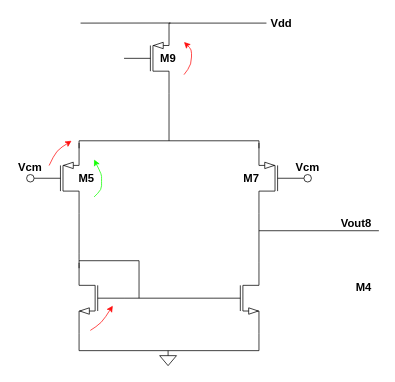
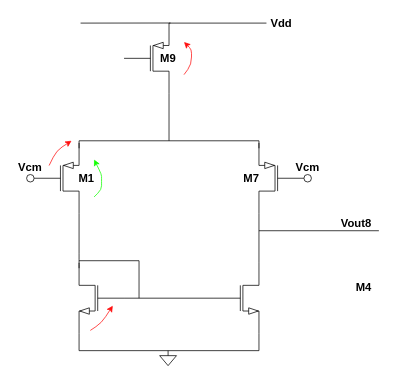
(87, 178) -> (87, 178)
